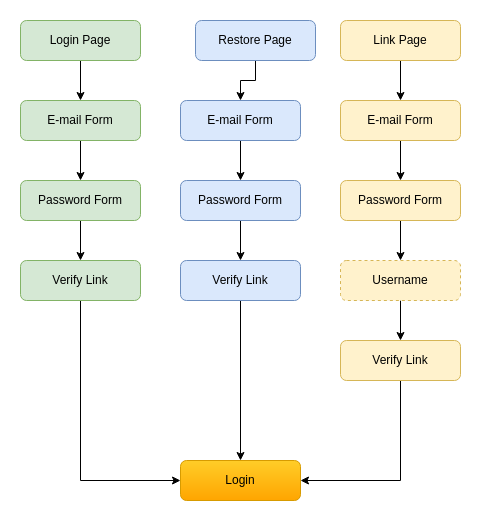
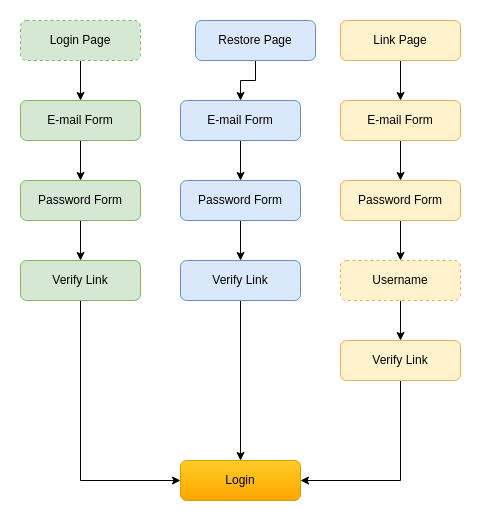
(81, 41) -> (81, 41)
